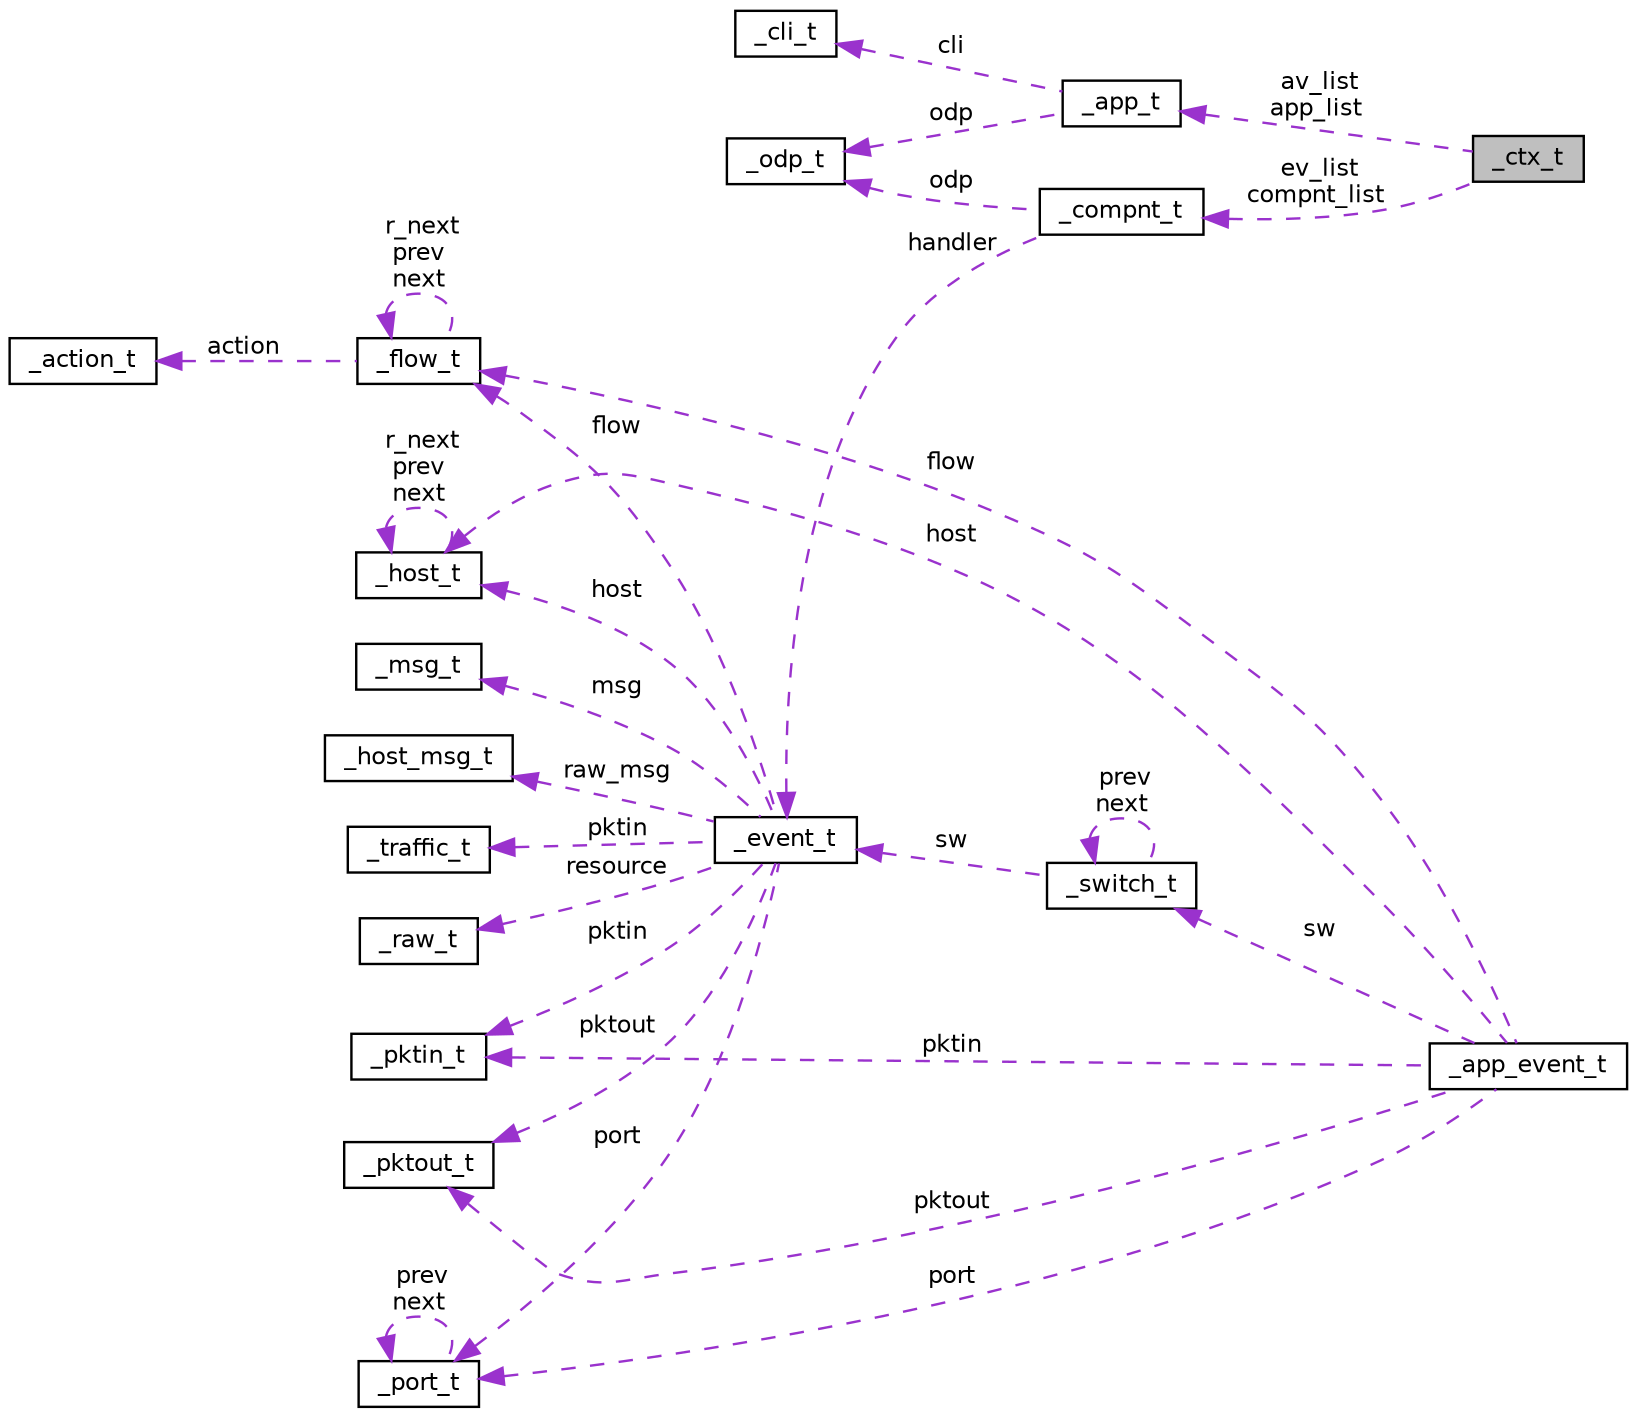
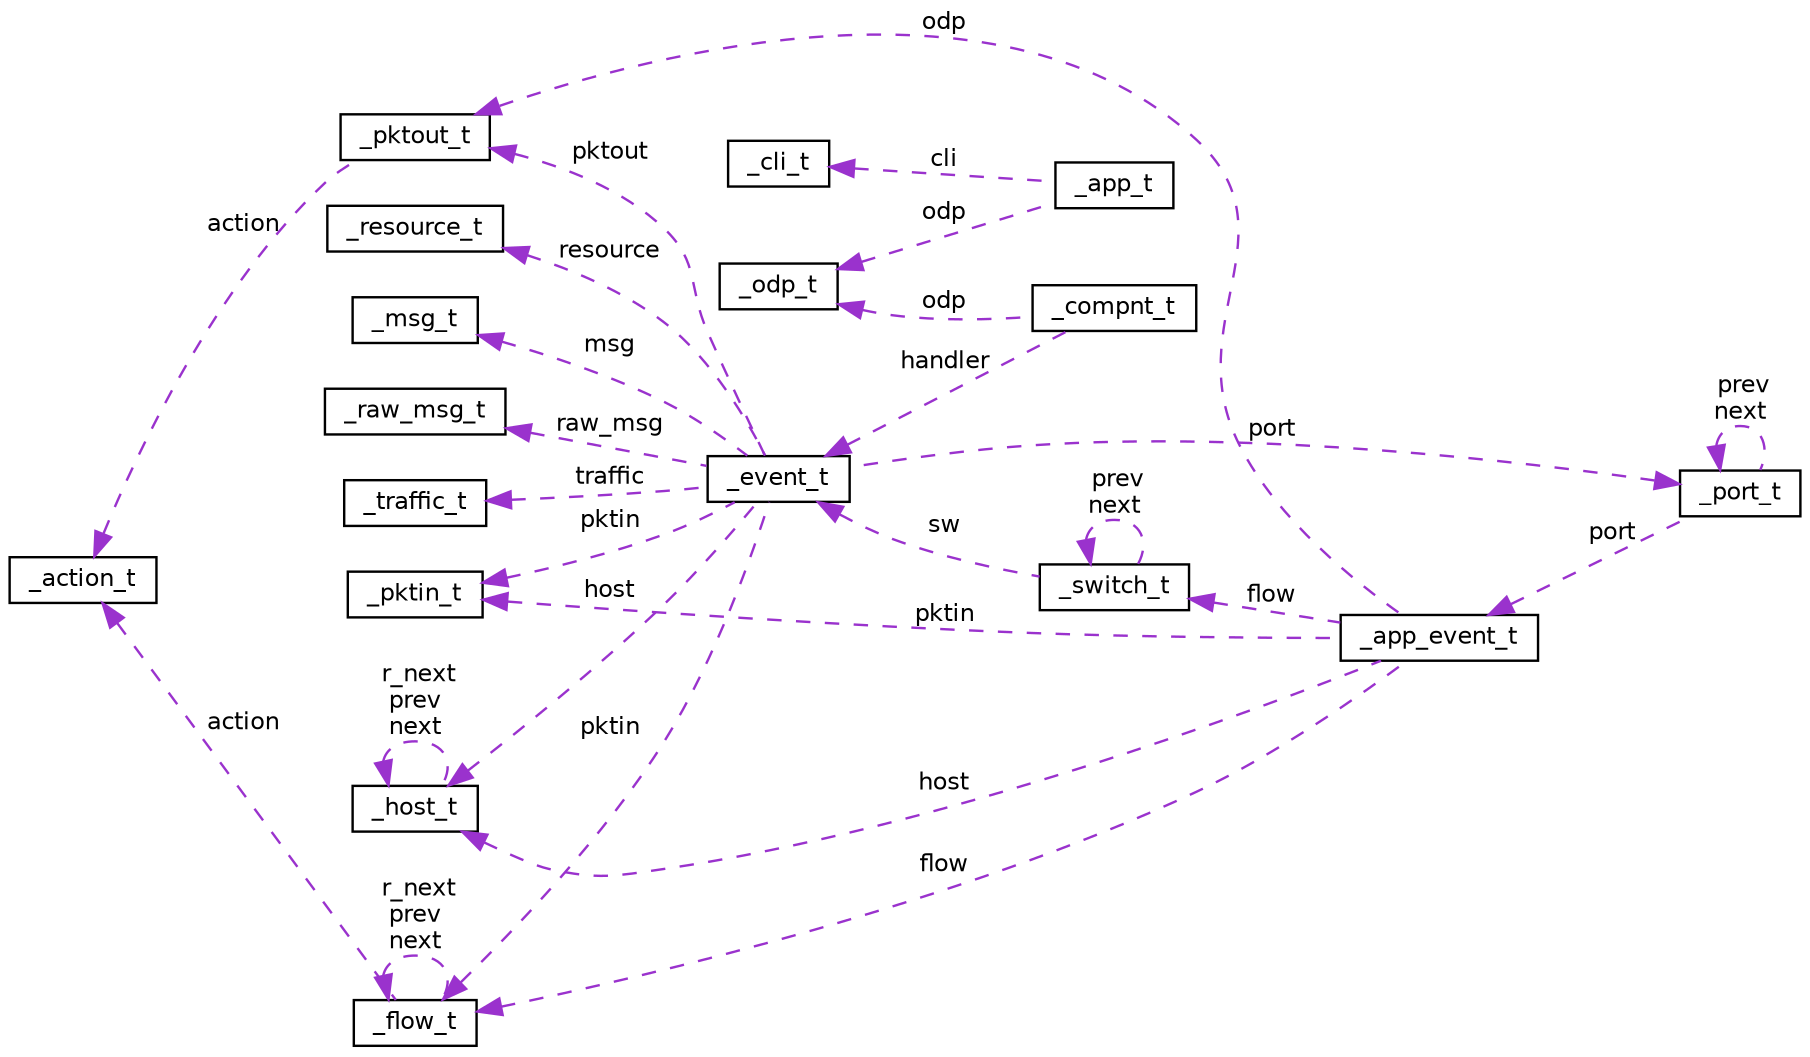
(1528, 159) -> none
none -> (207, 331)
(614, 427) -> (607, 728)
(419, 758) -> (415, 412)
(614, 829) -> (607, 478)
(1317, 930) -> (1268, 596)
(419, 941) -> (415, 229)
(948, 1202) -> (941, 23)
(1017, 1285) -> (1601, 560)
